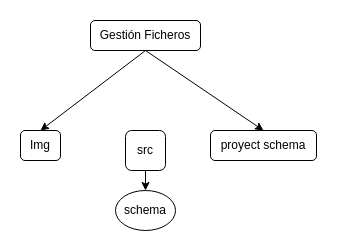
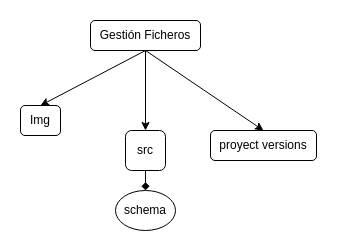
none -> (146, 88)
(41, 146) -> (41, 121)
(264, 146) -> (264, 146)
(146, 182) -> (146, 181)
